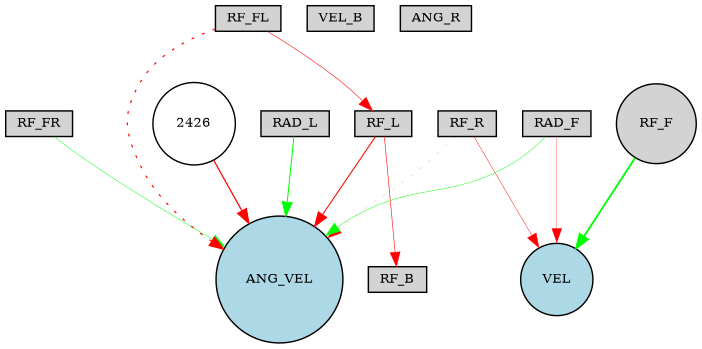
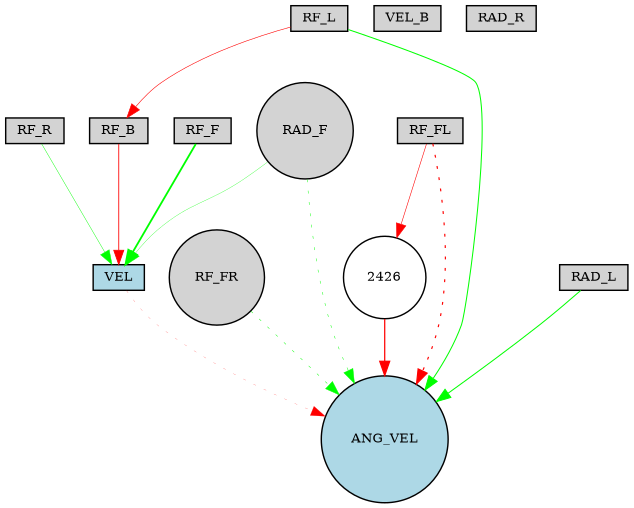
(436, 18) -> (501, 18)
(317, 64) -> (414, 184)
(39, 124) -> (217, 278)
(557, 124) -> (305, 131)
(656, 124) -> (203, 131)
(349, 176) -> (481, 165)
(557, 183) -> (198, 204)
(399, 185) -> (212, 361)
(503, 186) -> (73, 198)
(445, 188) -> (319, 277)
(132, 190) -> (290, 348)
none -> (119, 197)
(557, 280) -> (119, 278)
